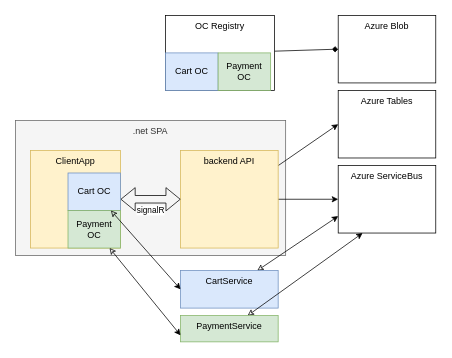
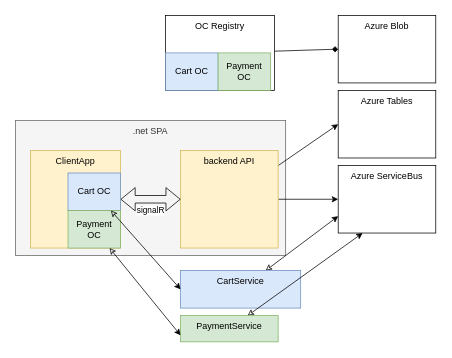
(229, 289) -> (240, 289)
